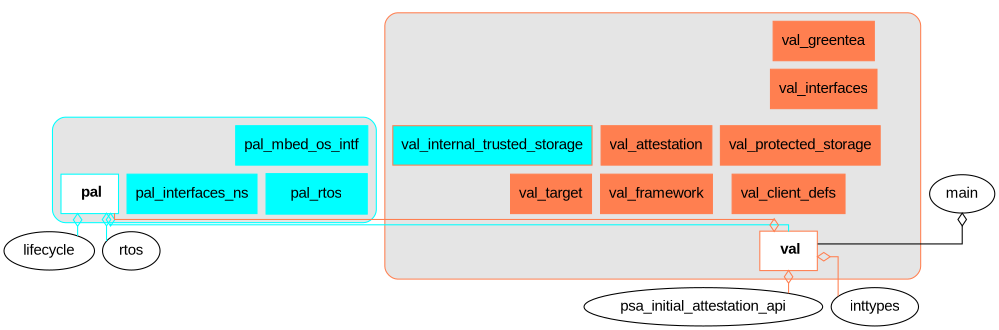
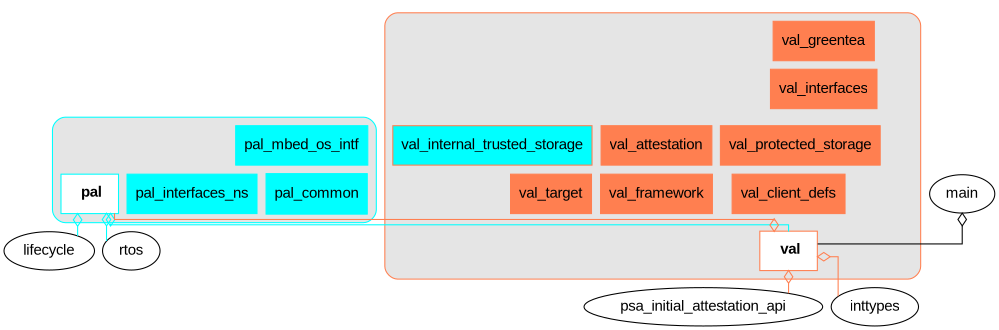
(317, 194) -> (317, 194)
